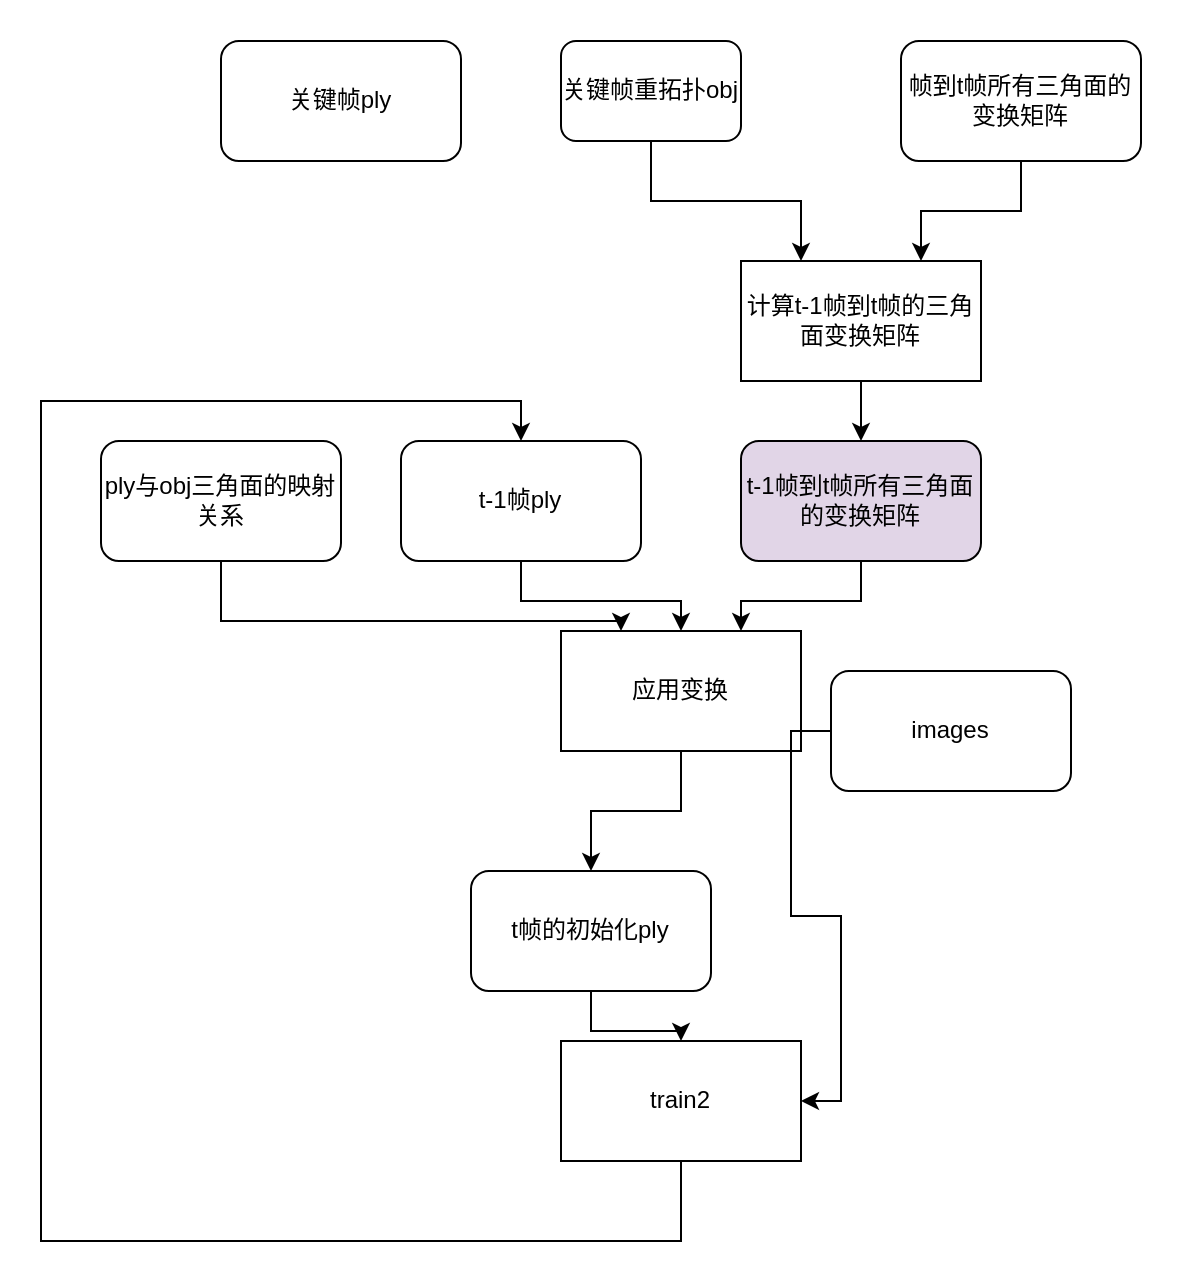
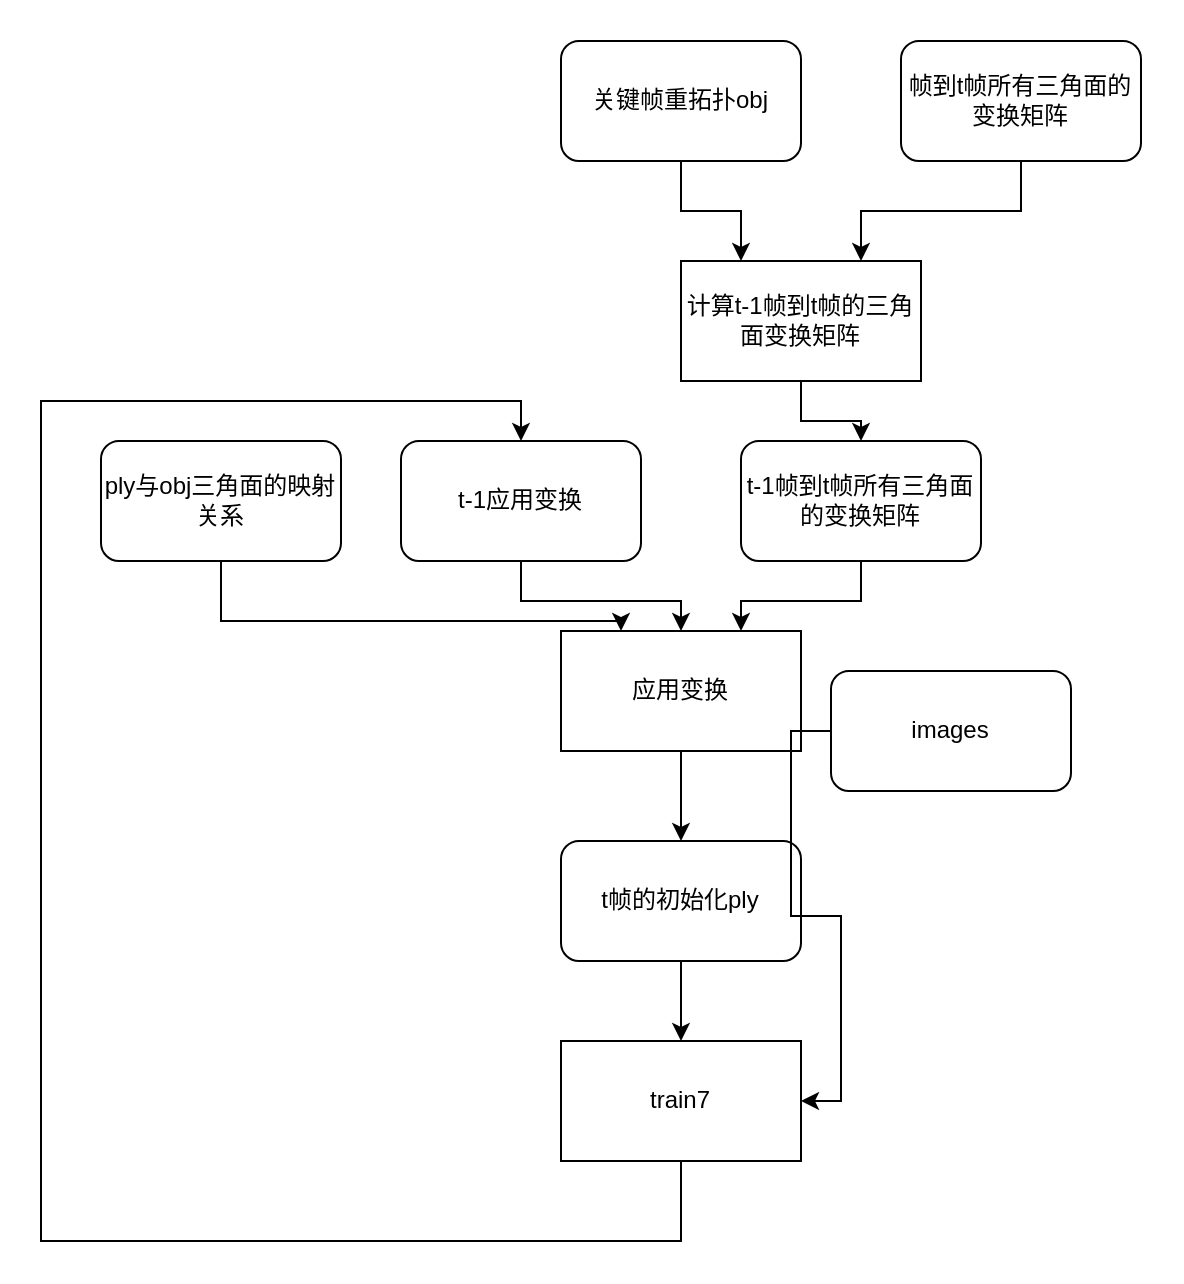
(651, 91) -> (681, 101)
(341, 101) -> none
(861, 321) -> (801, 321)
(521, 501) -> (521, 501)
(861, 501) -> (861, 501)
(591, 931) -> (681, 901)
(681, 1101) -> (681, 1101)
